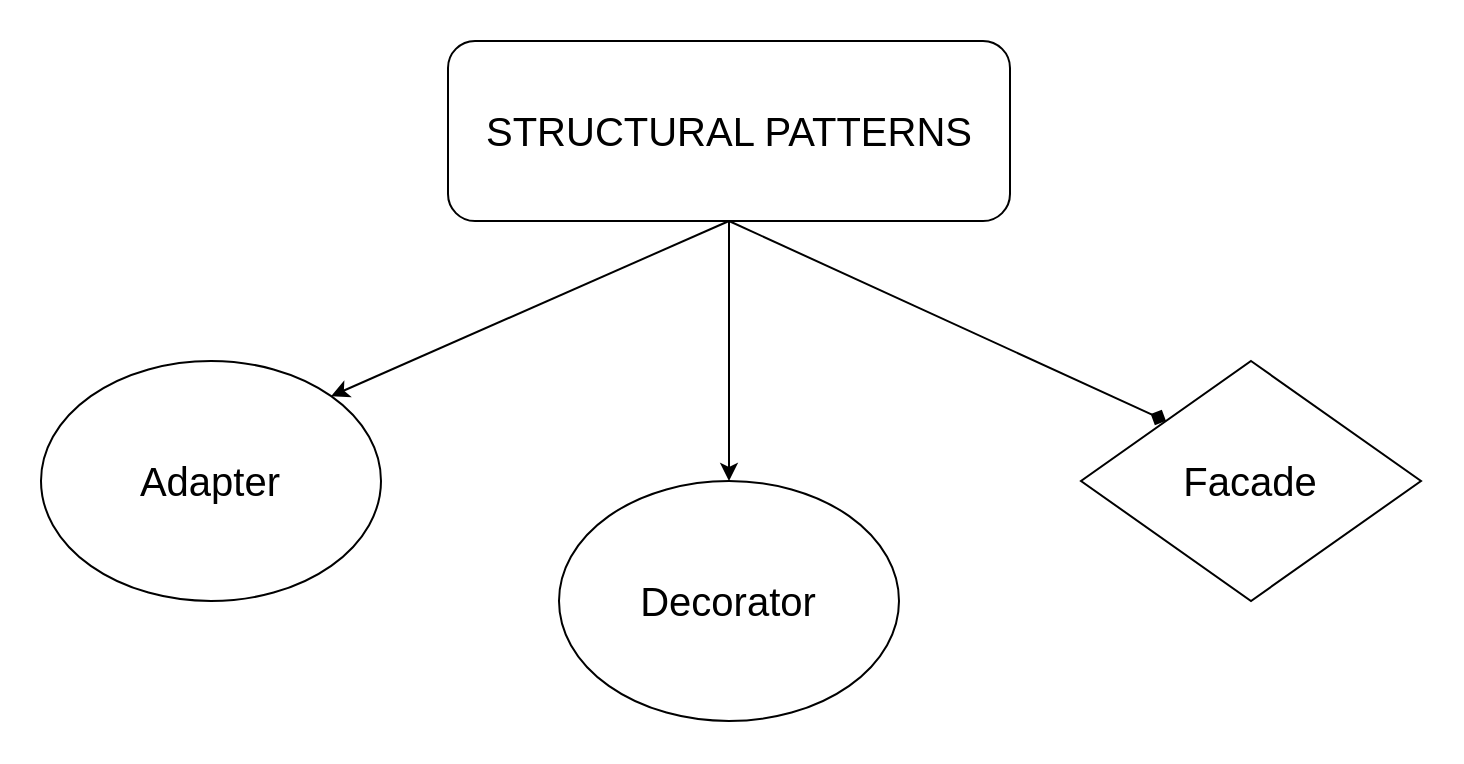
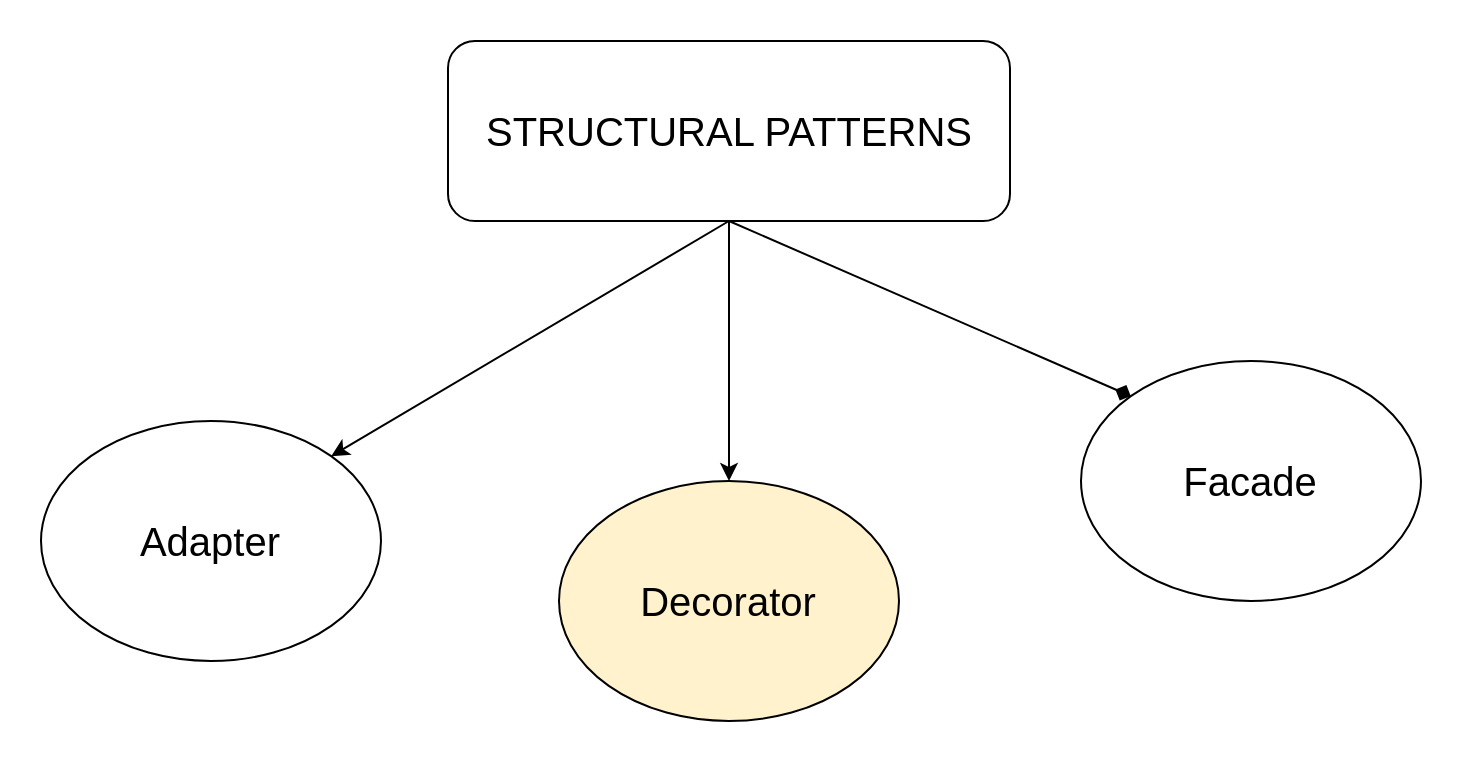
(211, 481) -> (211, 541)
(1251, 481) -> (1251, 481)
(729, 601) -> (729, 601)
